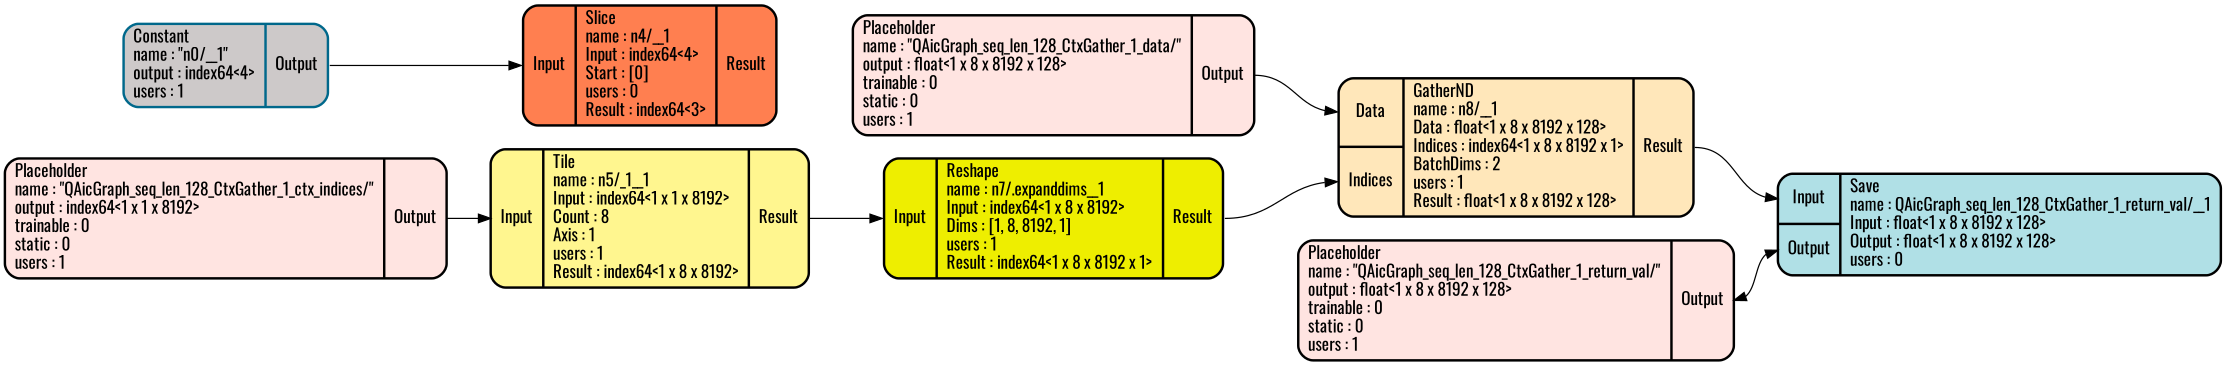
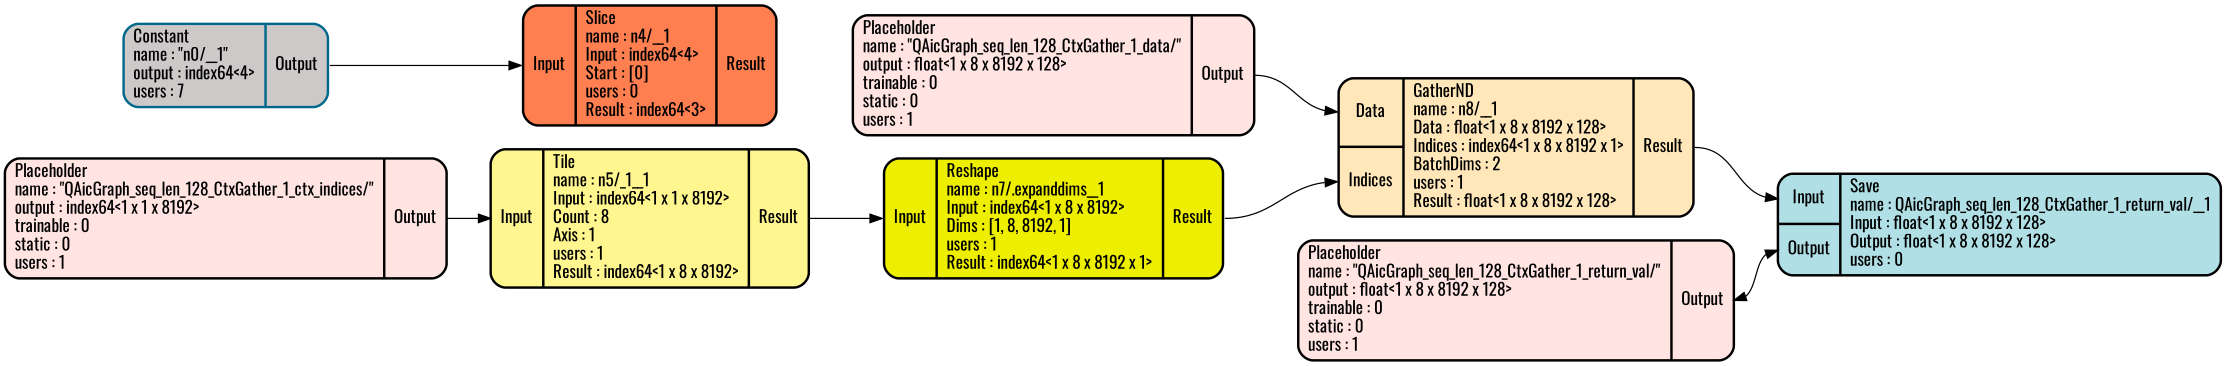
(159, 92) -> (159, 92)
